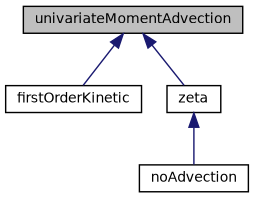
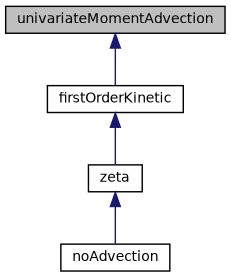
(168, 65) -> (115, 146)
